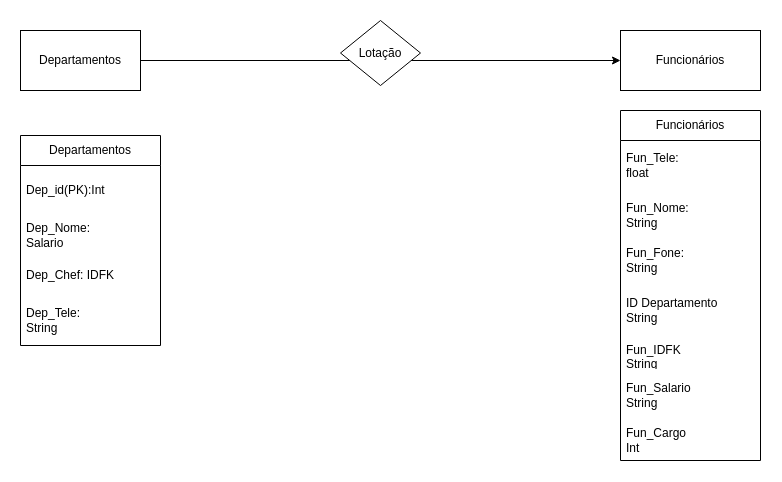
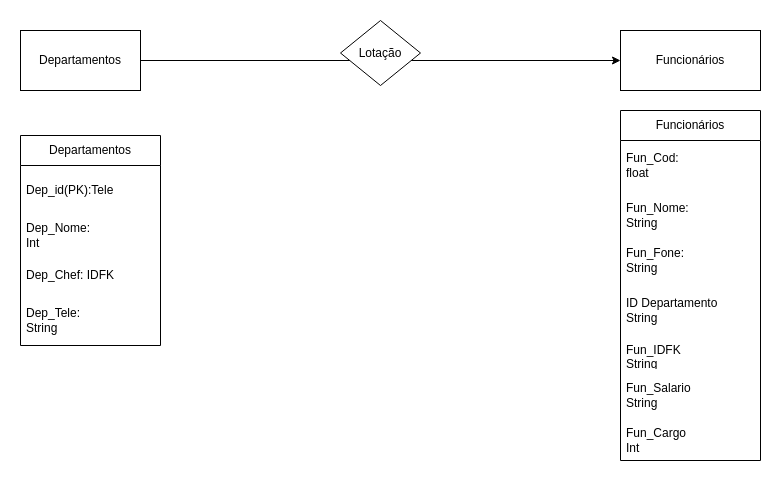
(654, 166) -> (652, 166)
(70, 191) -> (72, 191)
(55, 236) -> (55, 236)
